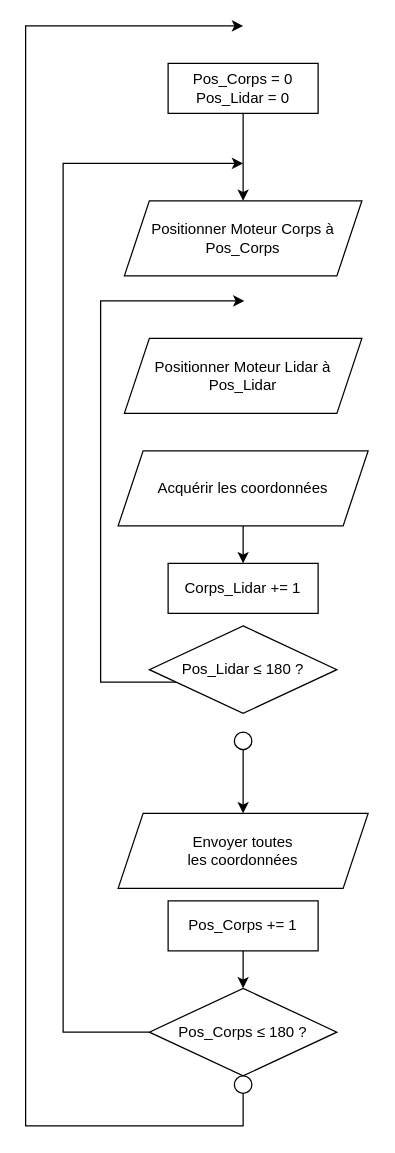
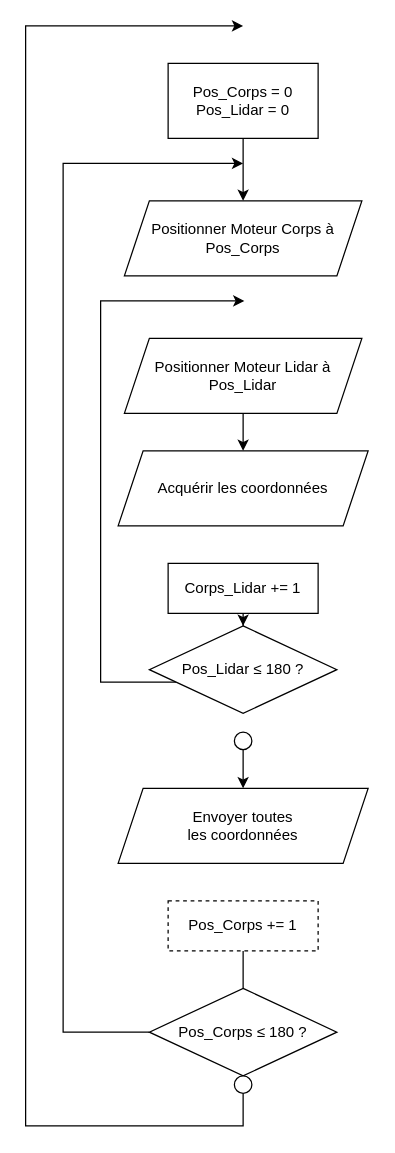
(243, 88) -> (243, 101)
none -> (243, 436)
(243, 549) -> none
none -> (243, 619)
(243, 851) -> (243, 826)
(243, 926) -> (243, 926)
(243, 978) -> (243, 981)
